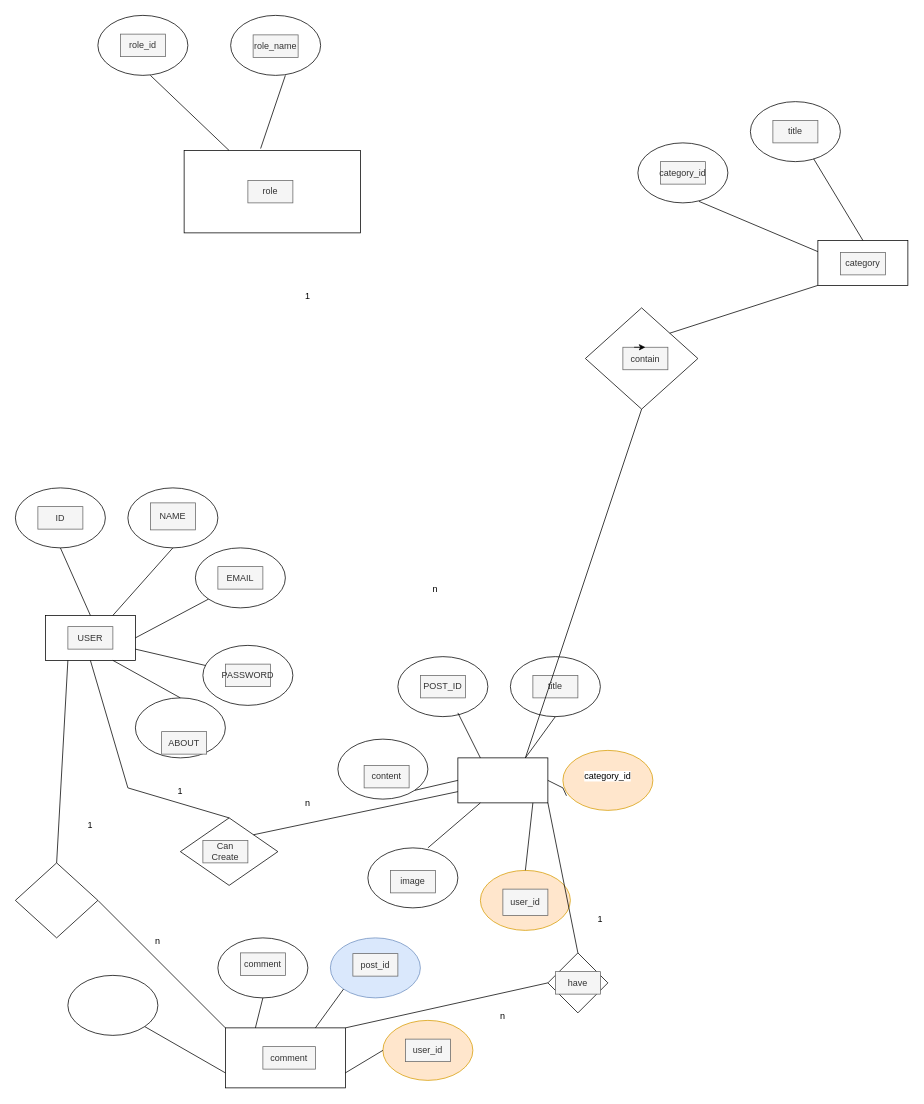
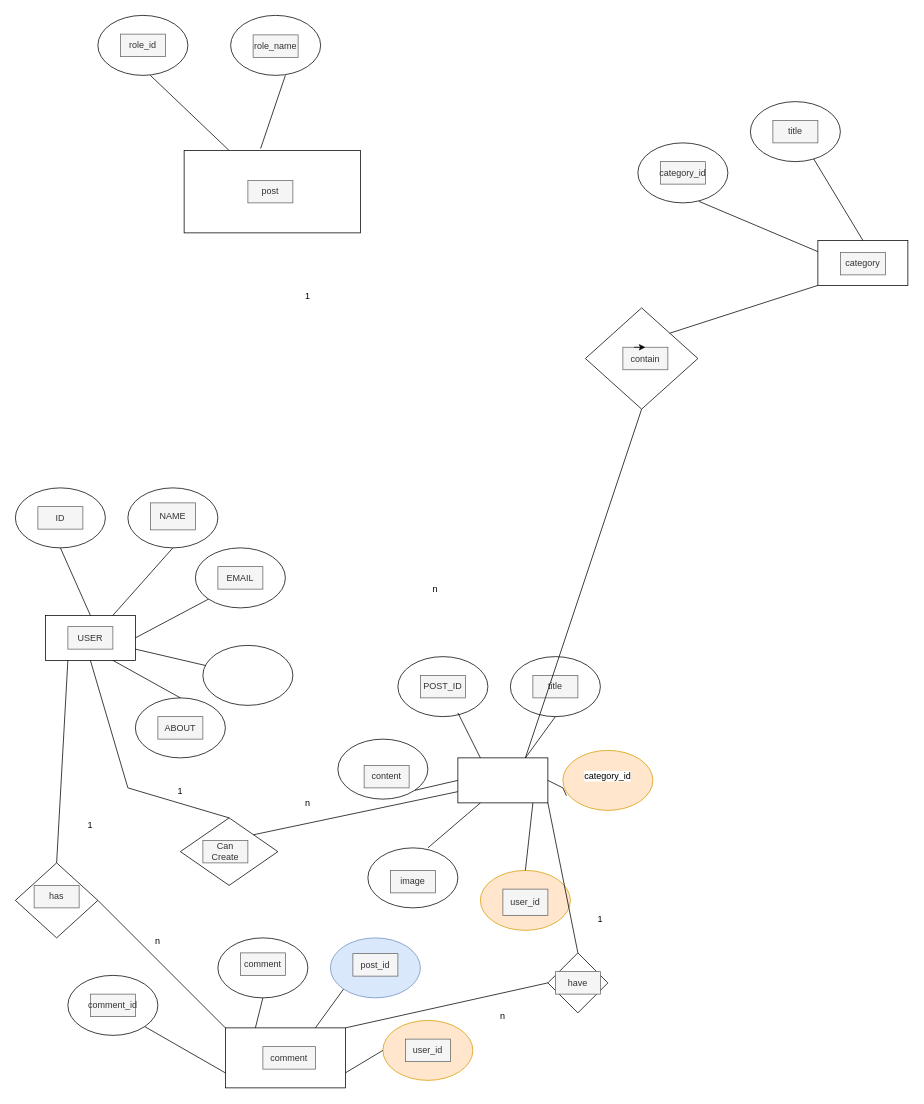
(270, 192) -> (270, 192)
(248, 675) -> none
(184, 743) -> (180, 728)
none -> (57, 897)
none -> (113, 1005)
